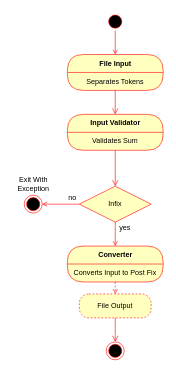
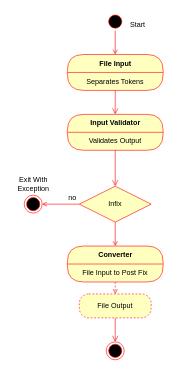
none -> (141, 24)
(116, 141) -> (116, 141)
(128, 228) -> none
(116, 273) -> (116, 273)
